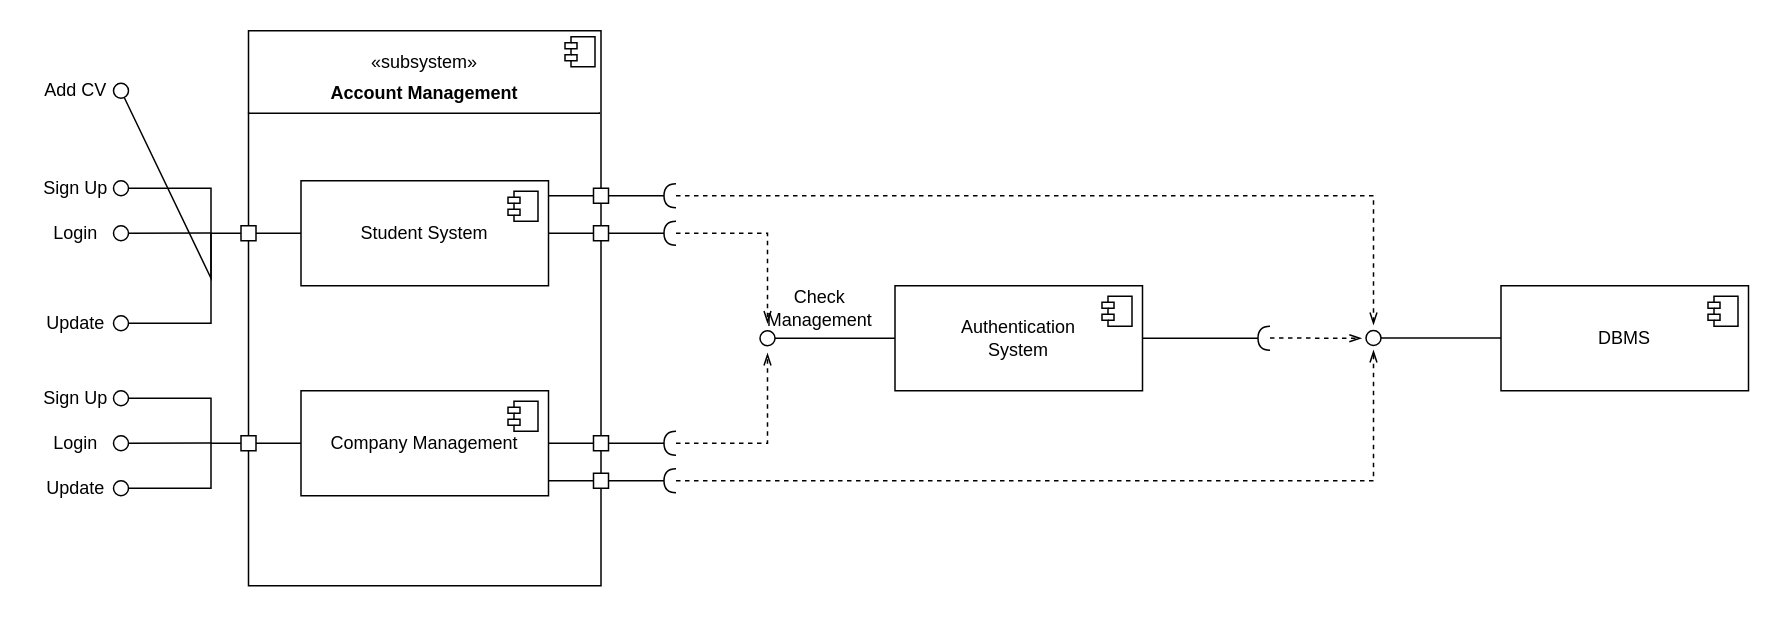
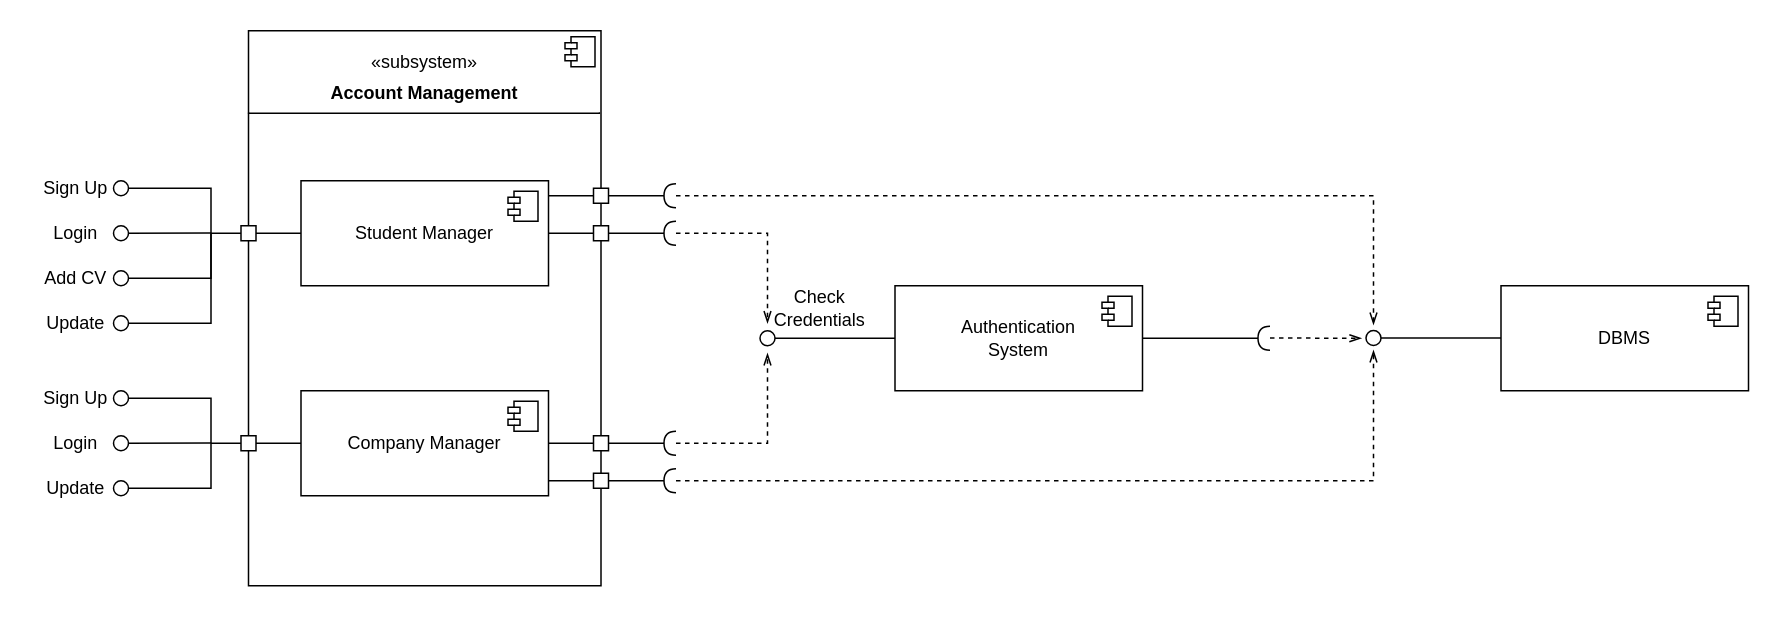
(76, 91) -> (76, 278)
(425, 233) -> (425, 233)
(820, 308) -> (820, 308)
(425, 443) -> (425, 443)
